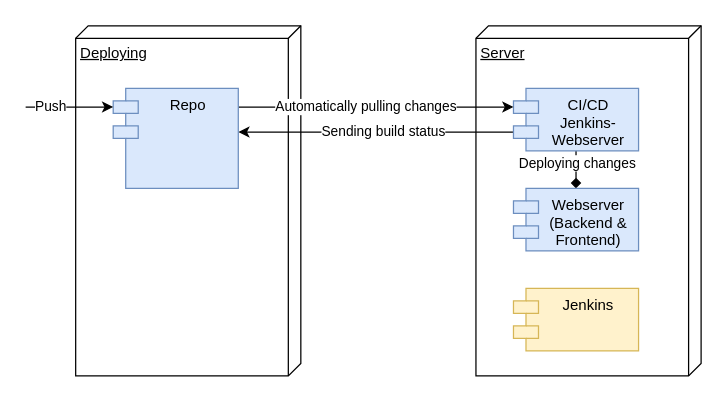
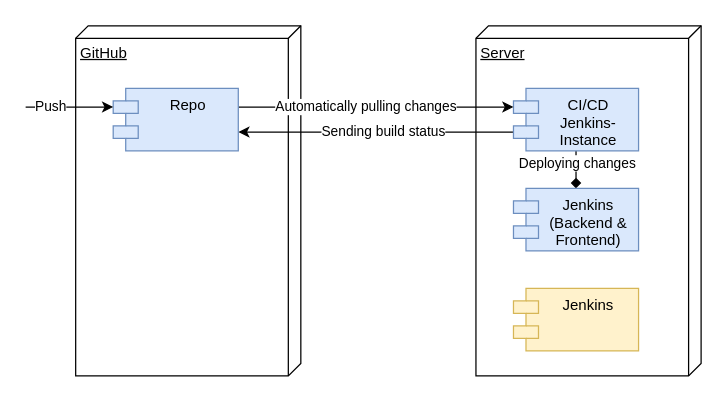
(115, 53) -> (104, 53)
(588, 105) -> (588, 105)
(176, 138) -> (176, 119)
(588, 205) -> (588, 205)
